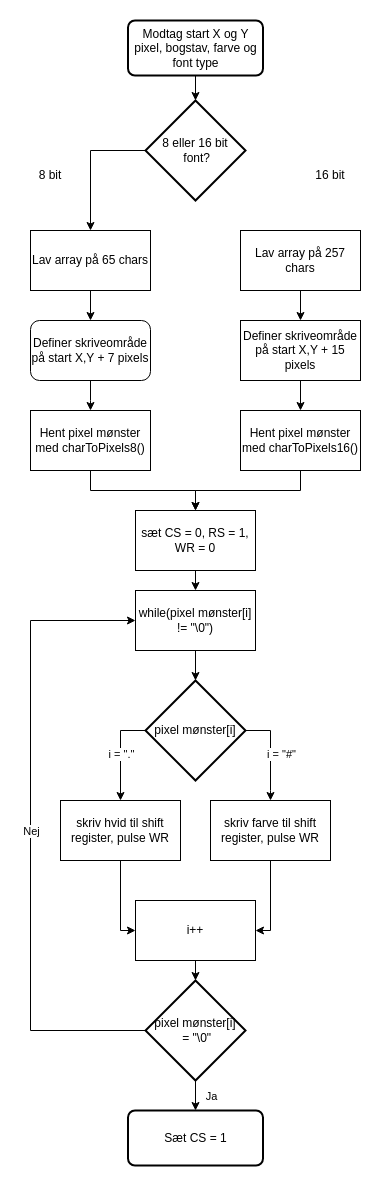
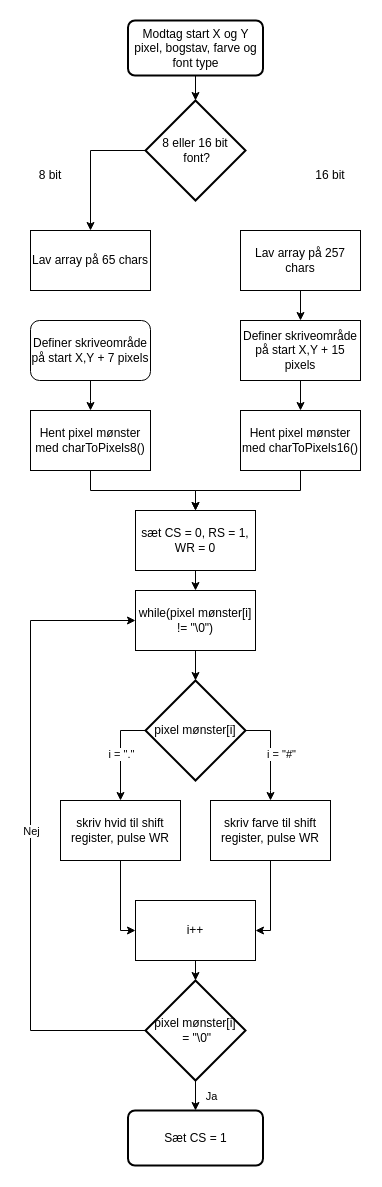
(91, 302) -> none
